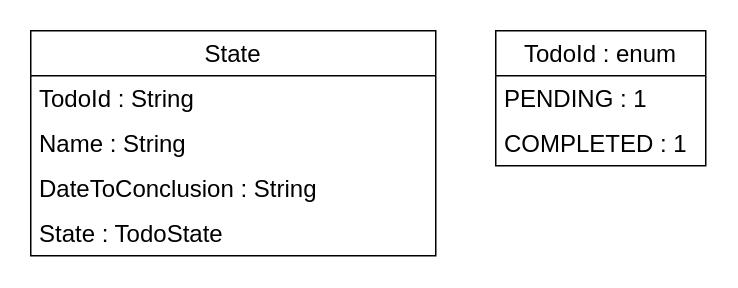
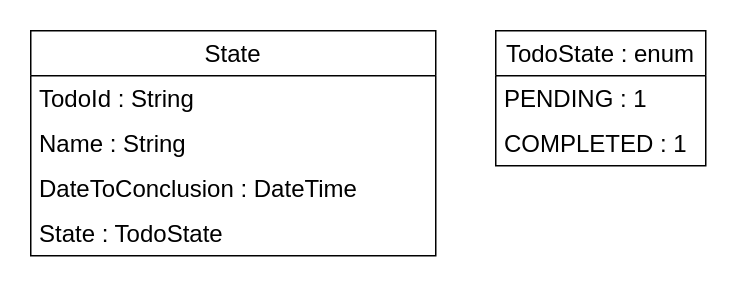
(601, 53) -> (601, 53)
(189, 188) -> (202, 188)
